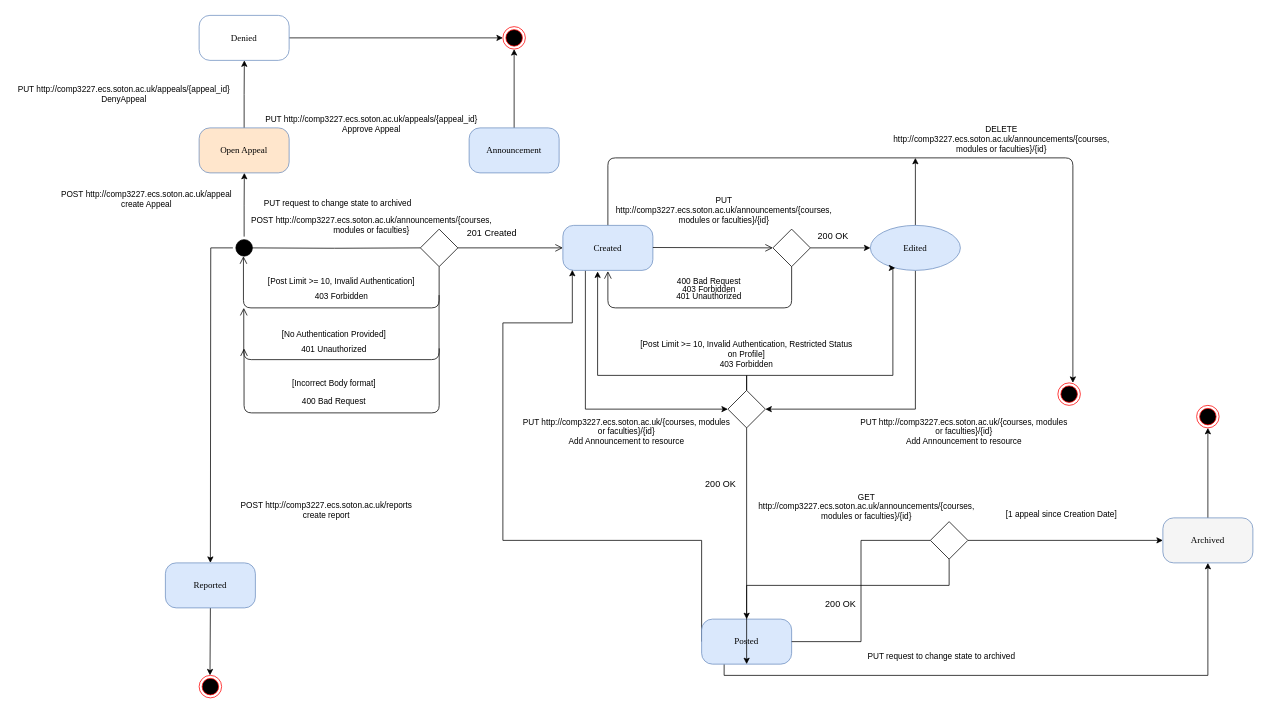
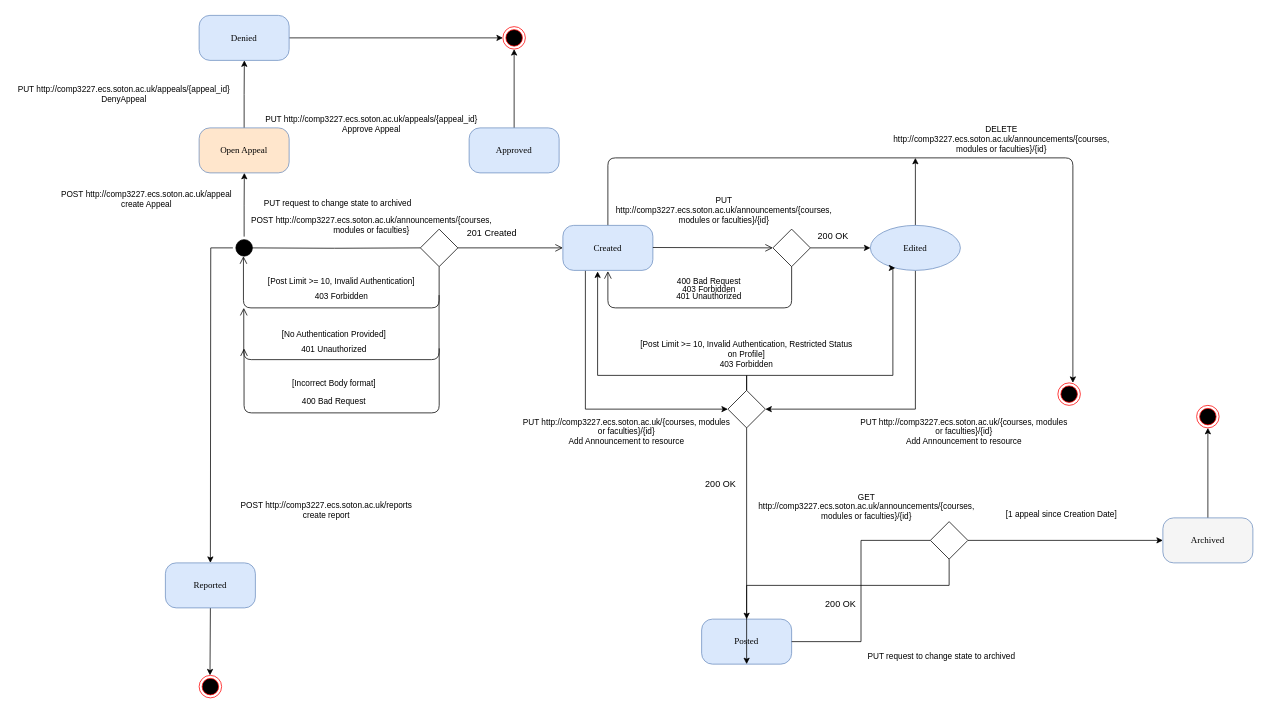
(244, 38) -> (244, 38)
(514, 150) -> (514, 150)
(645, 540) -> none
(965, 675) -> none
